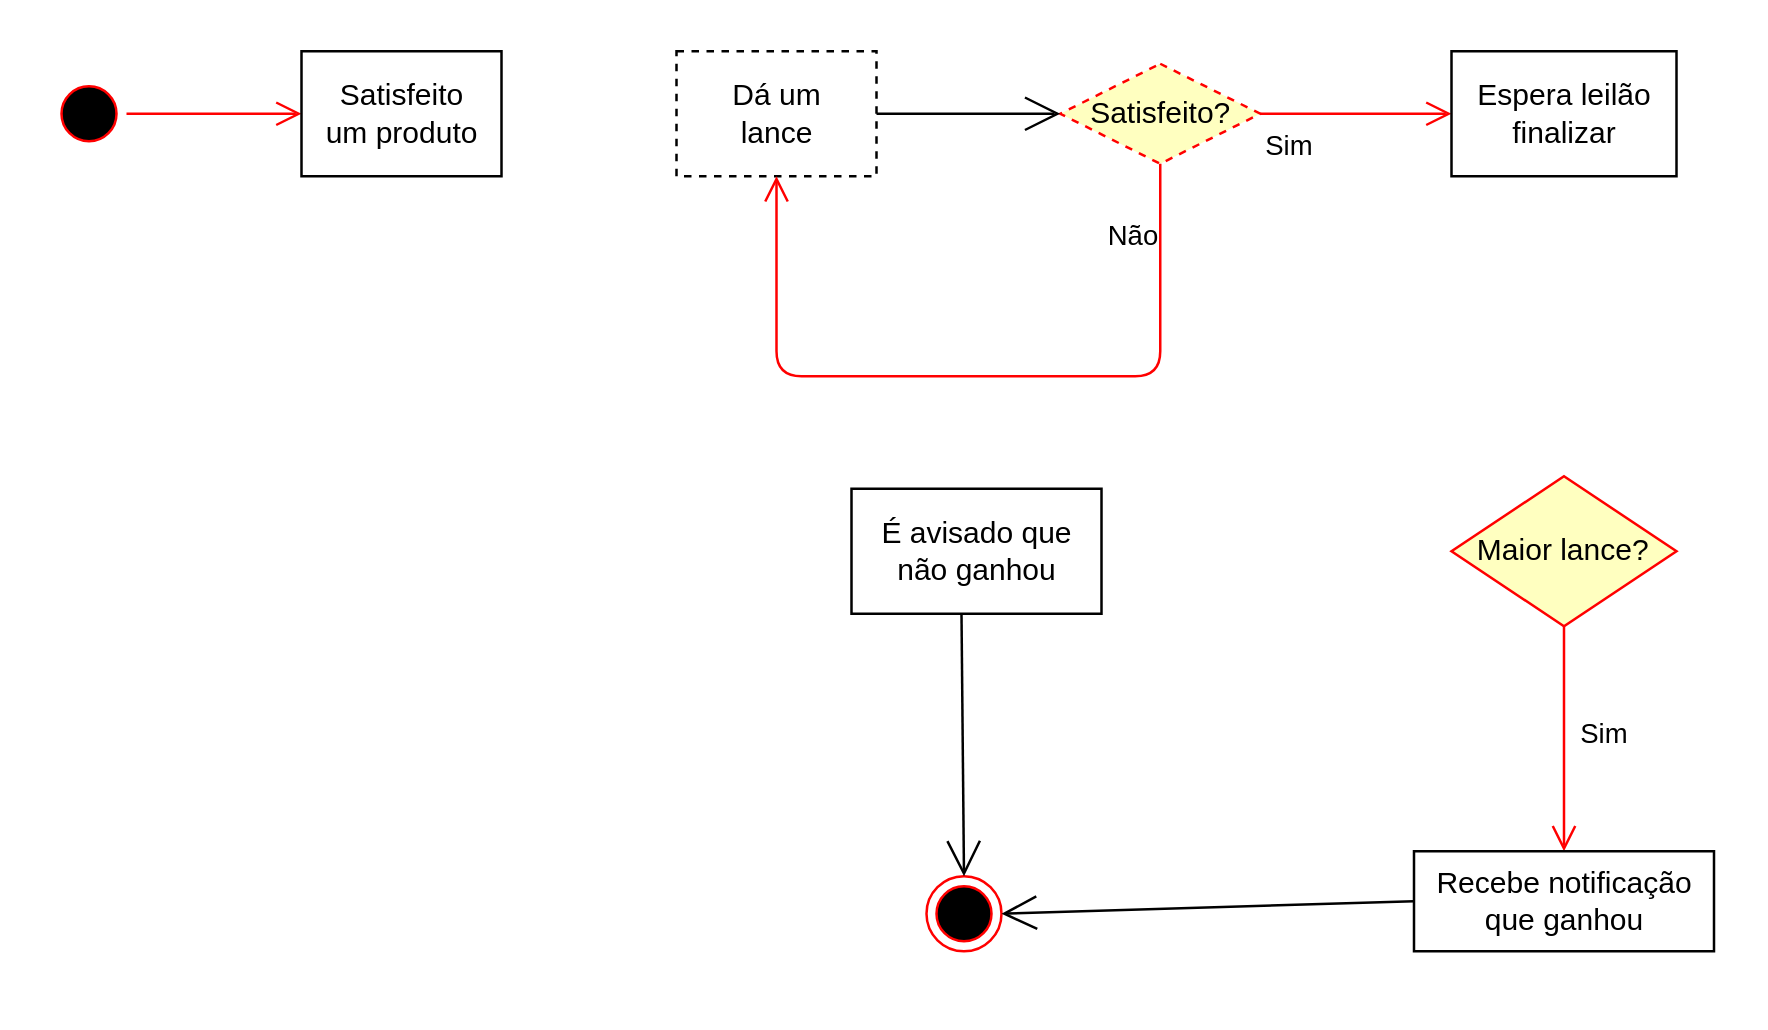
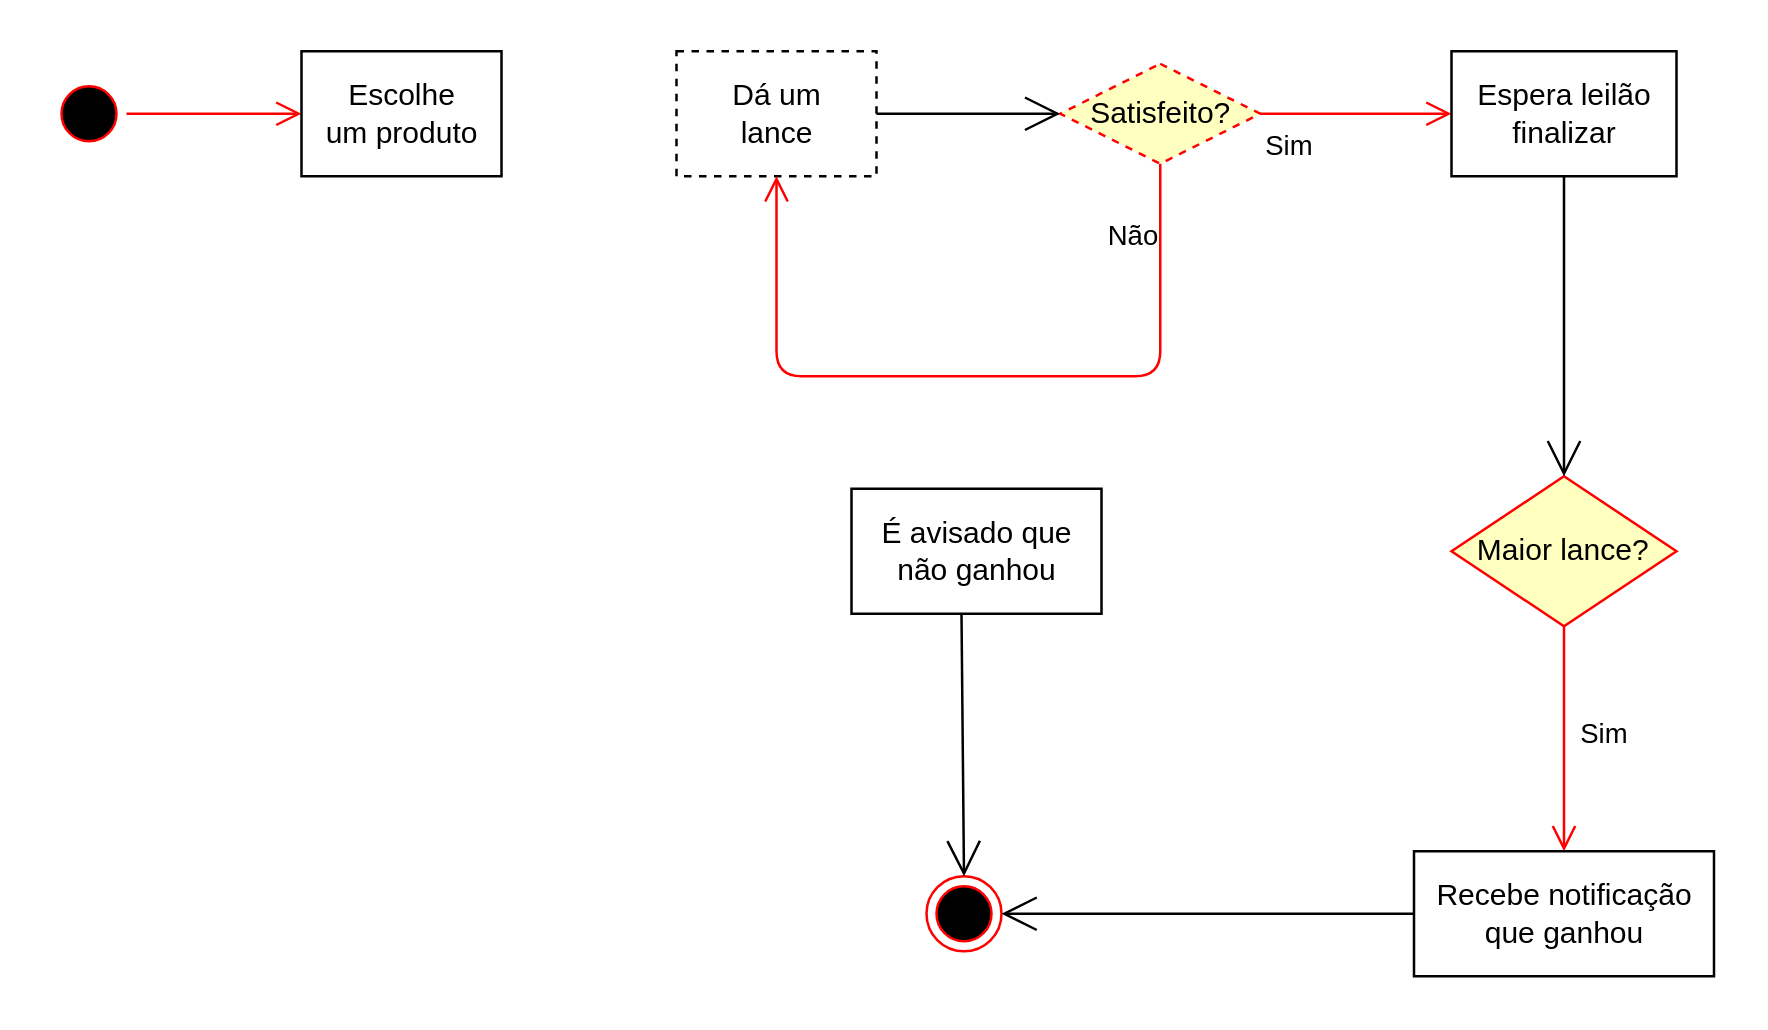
(403, 114) -> (403, 114)
none -> (1564, 323)
(1564, 901) -> (1564, 914)
